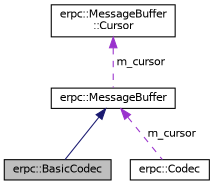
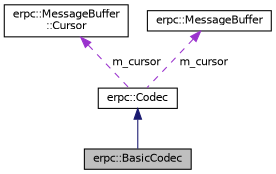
(113, 68) -> (109, 66)
(82, 138) -> (138, 134)
